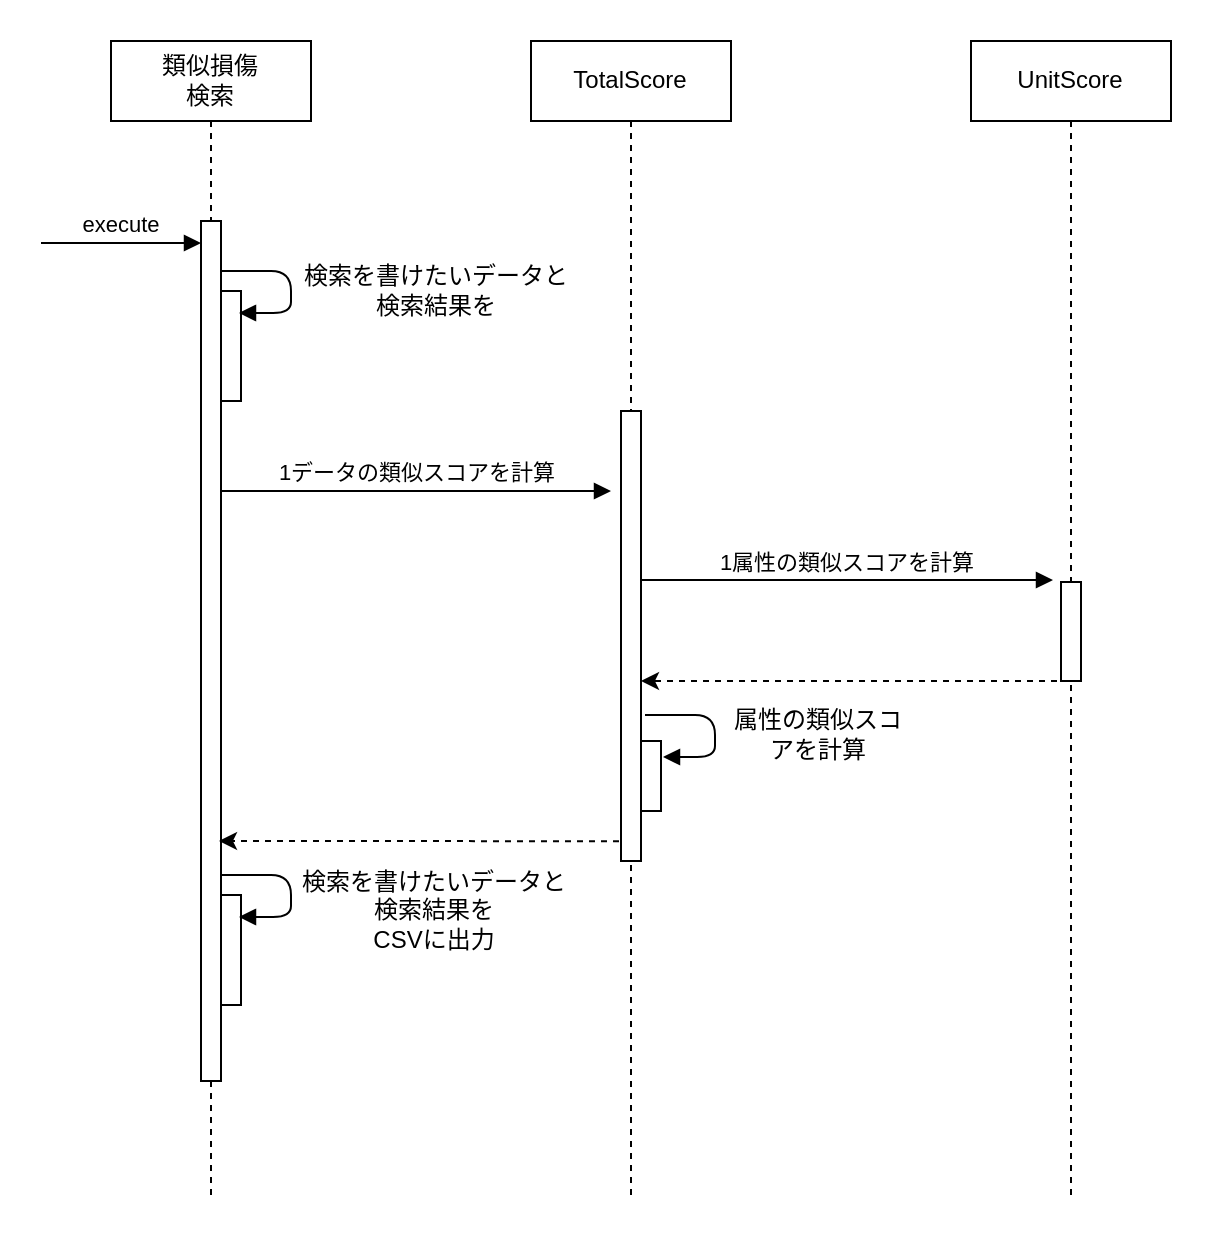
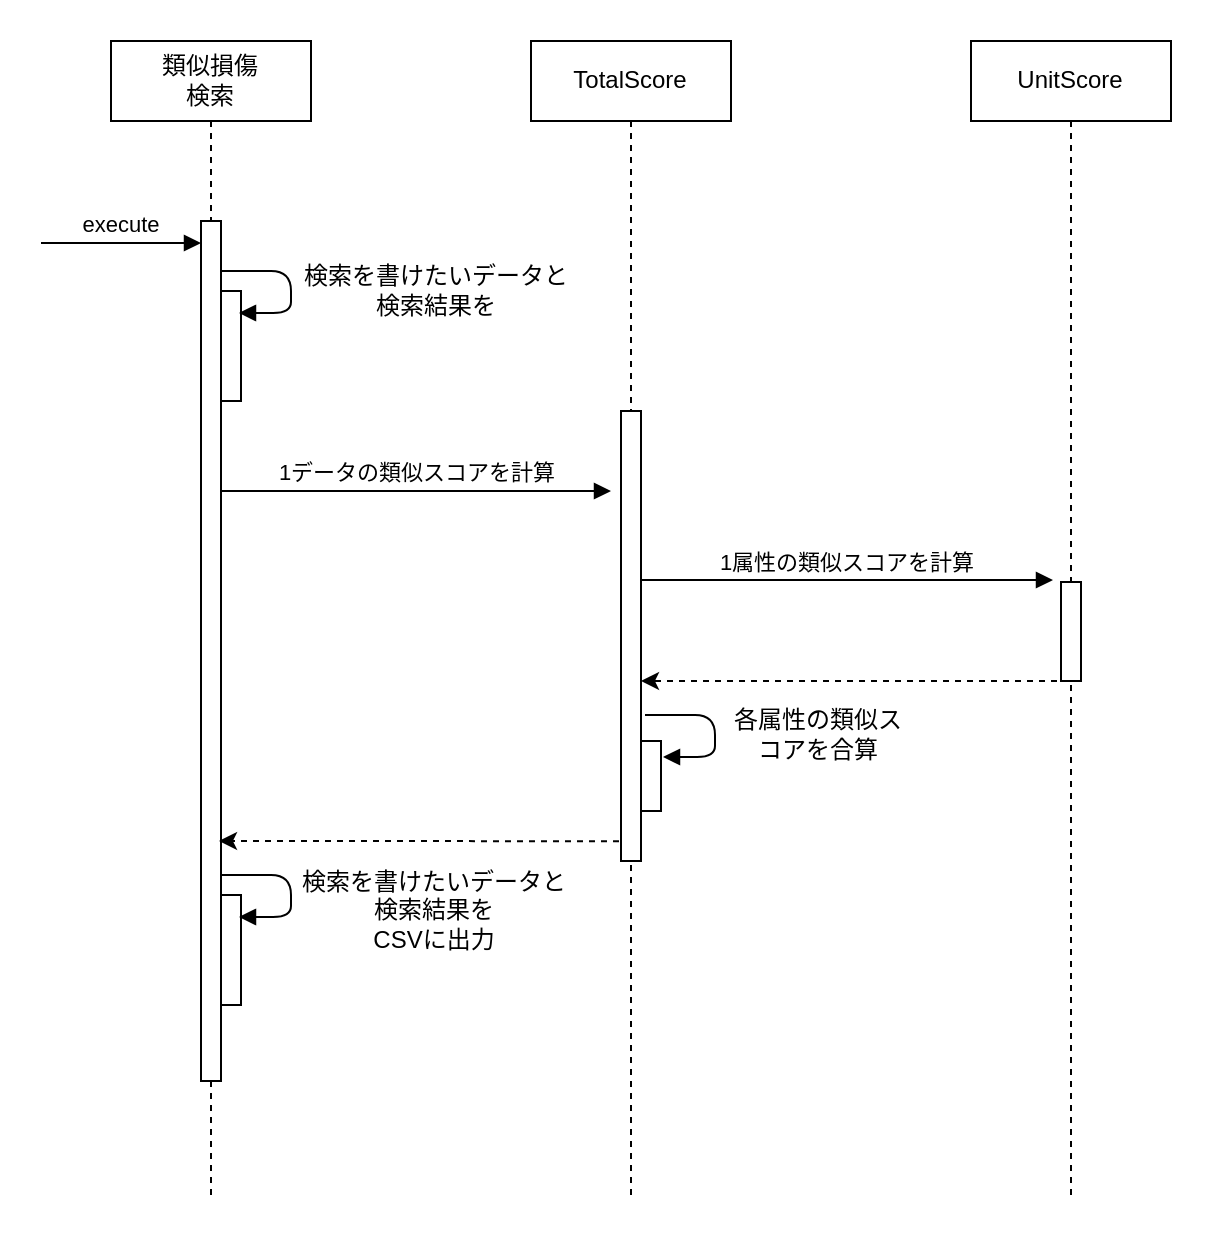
(819, 735) -> (819, 735)
